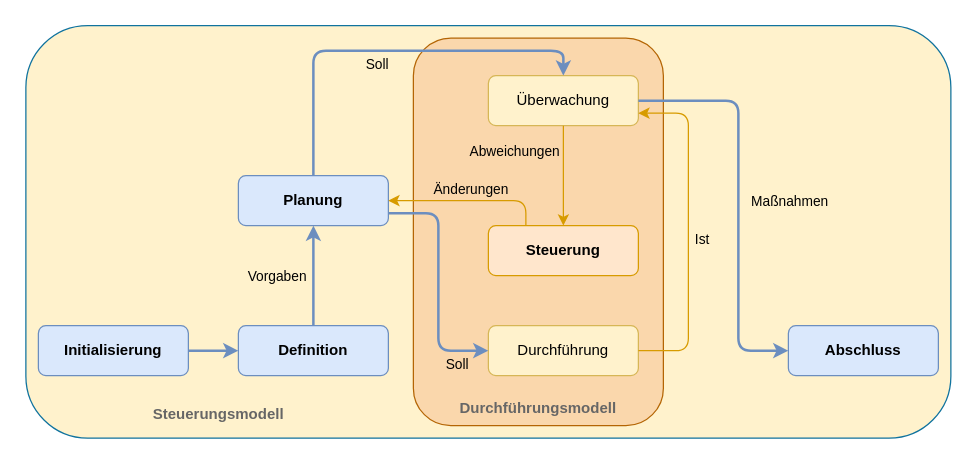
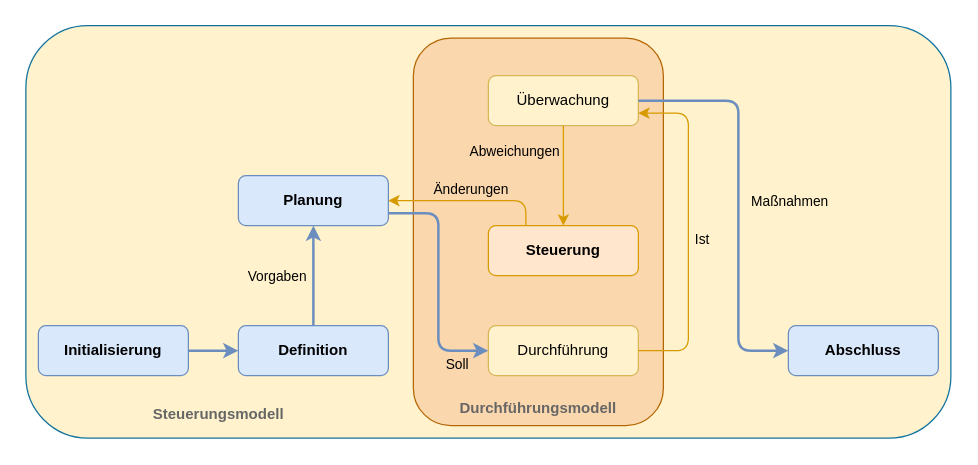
(385, 51) -> none
